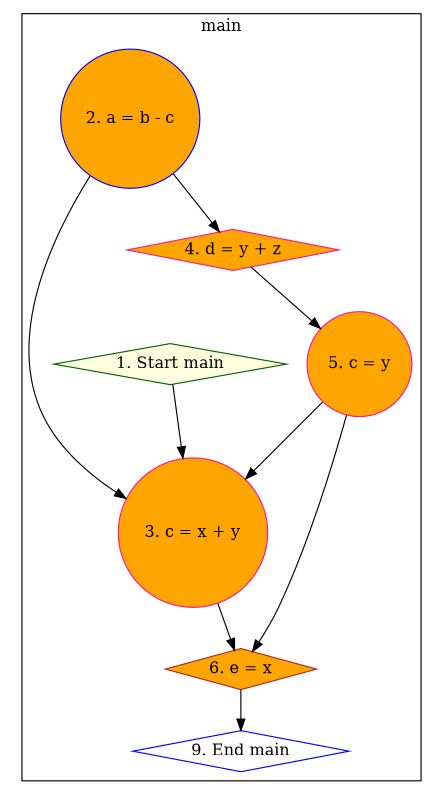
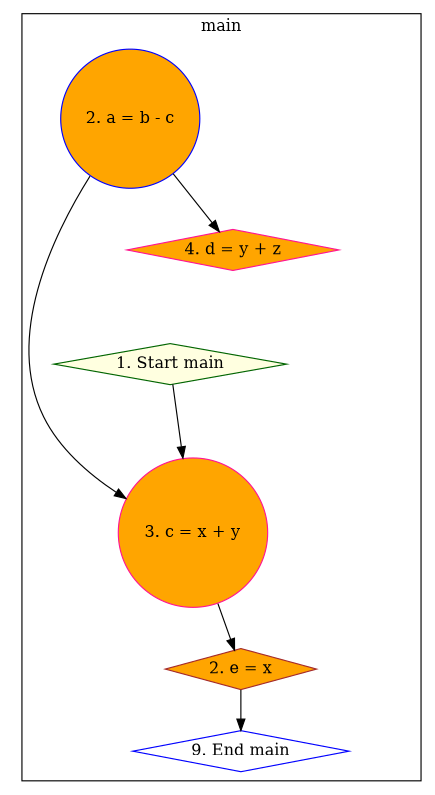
(359, 364) -> none
(241, 669) -> (241, 669)
